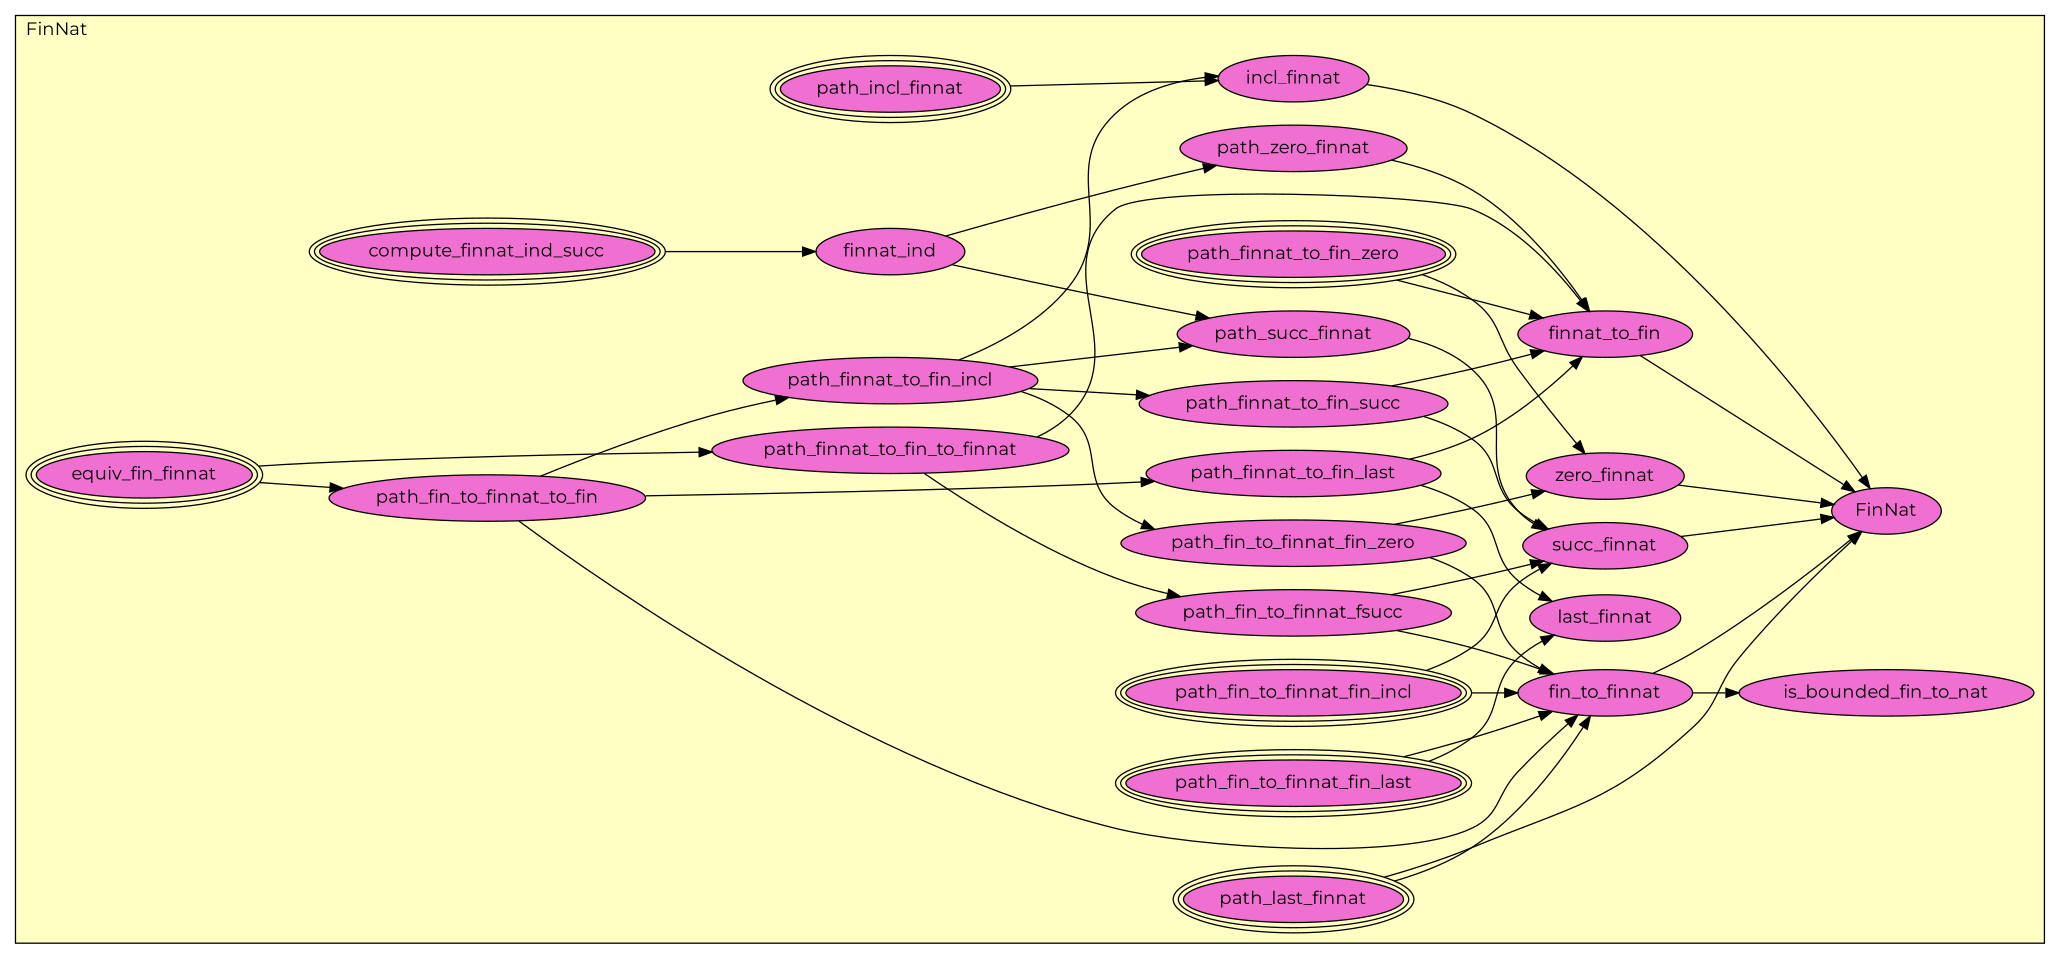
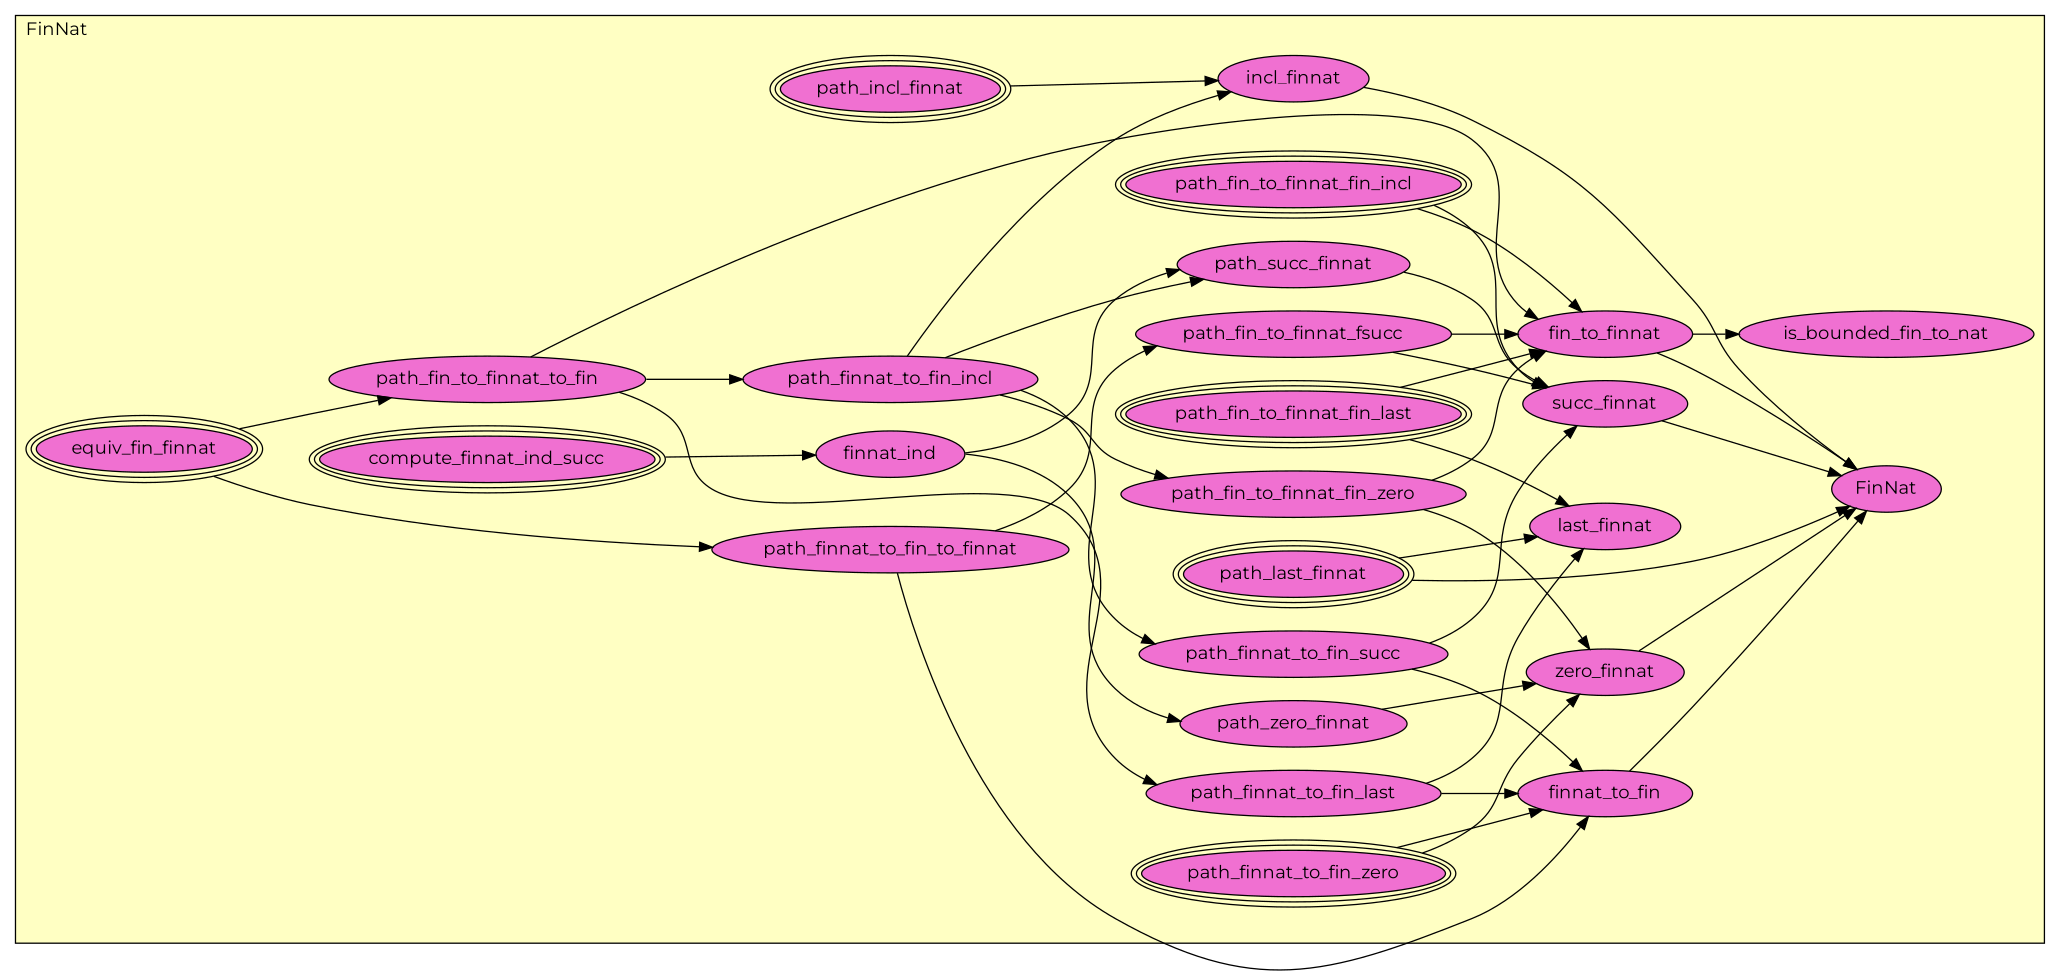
(1501, 210) -> (1453, 698)
(1504, 823) -> (1462, 548)
